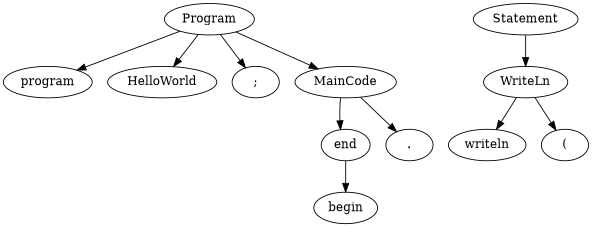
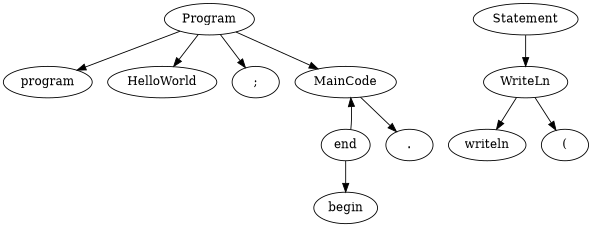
(340, 109) -> (352, 118)
